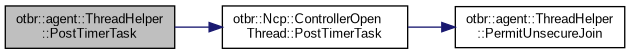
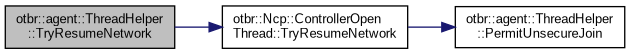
(90, 27) -> (90, 27)
(315, 27) -> (315, 27)
